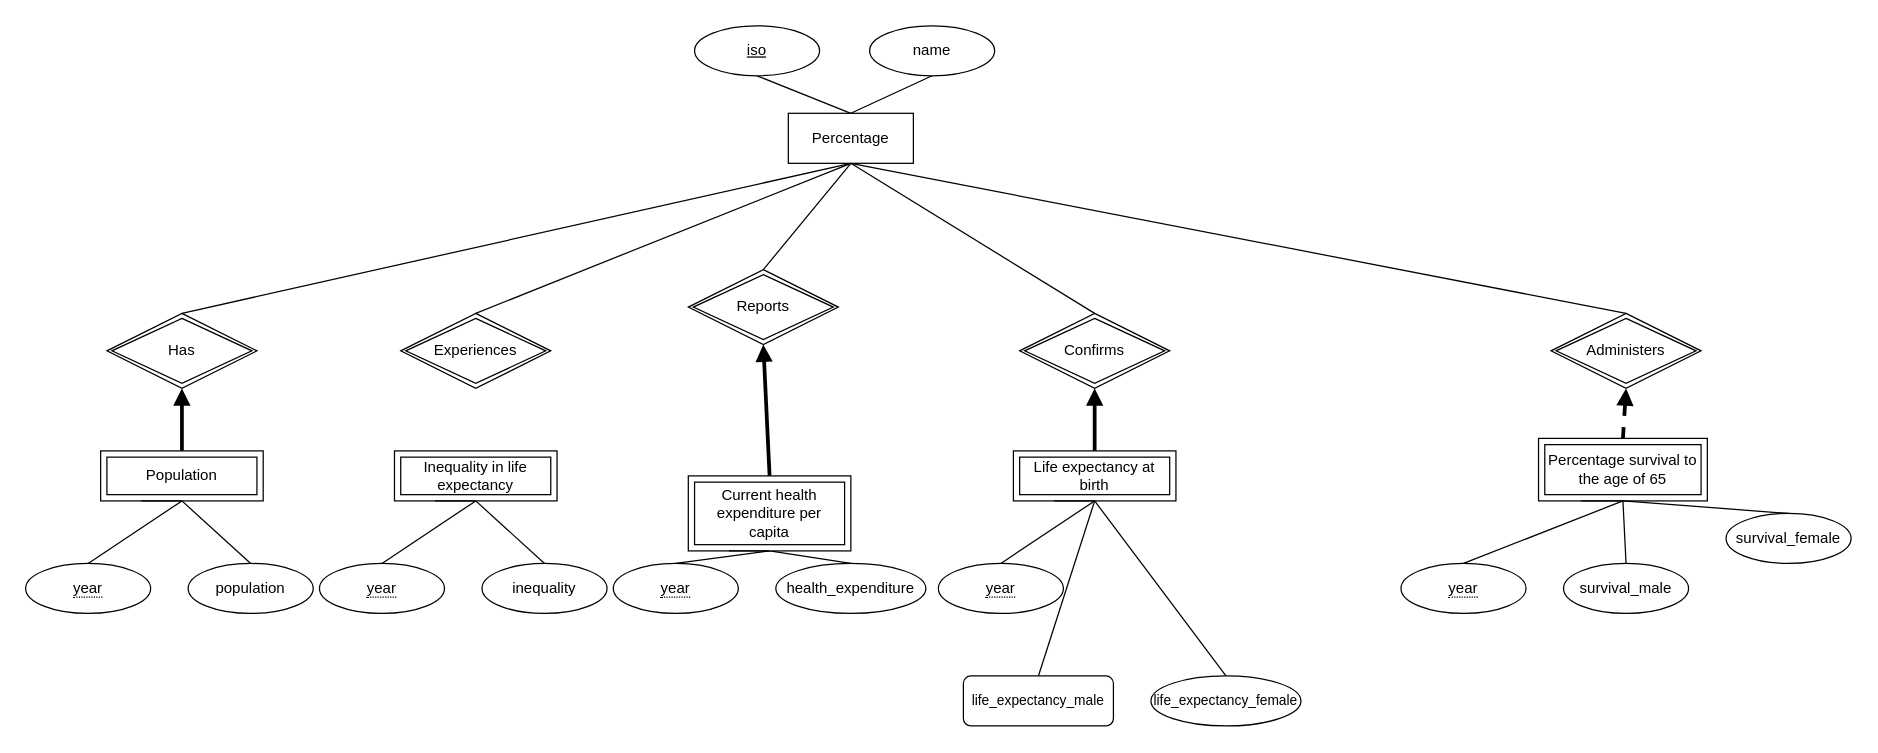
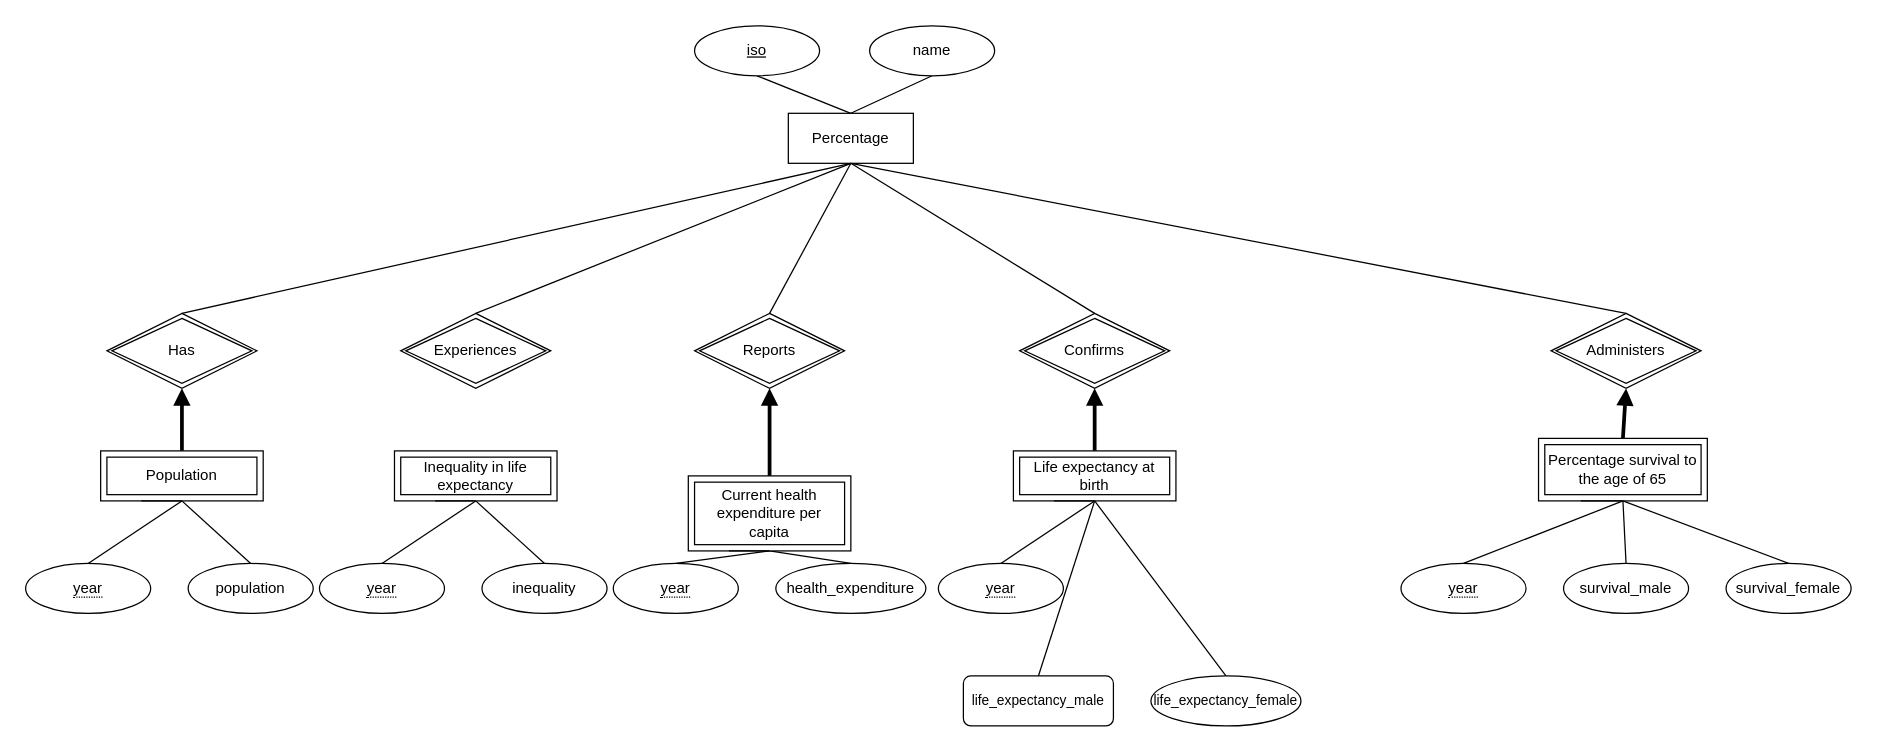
(763, 307) -> (769, 351)
(1624, 421) -> (1624, 421)
(1788, 538) -> (1788, 588)
